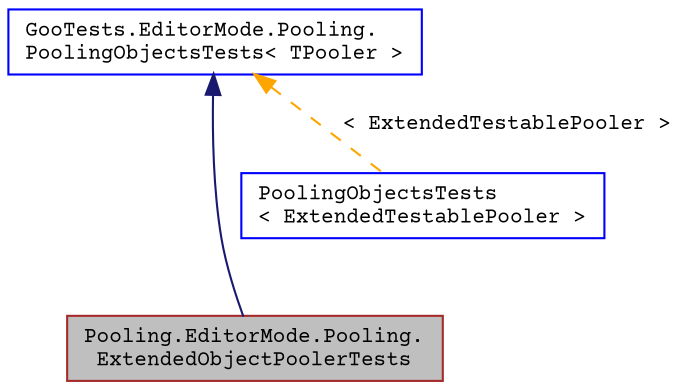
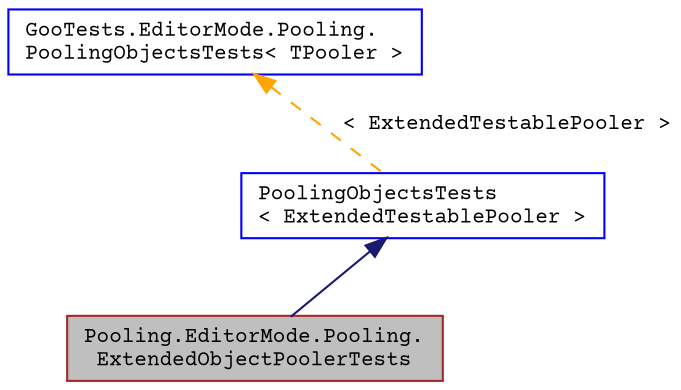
(217, 207) -> (331, 284)
